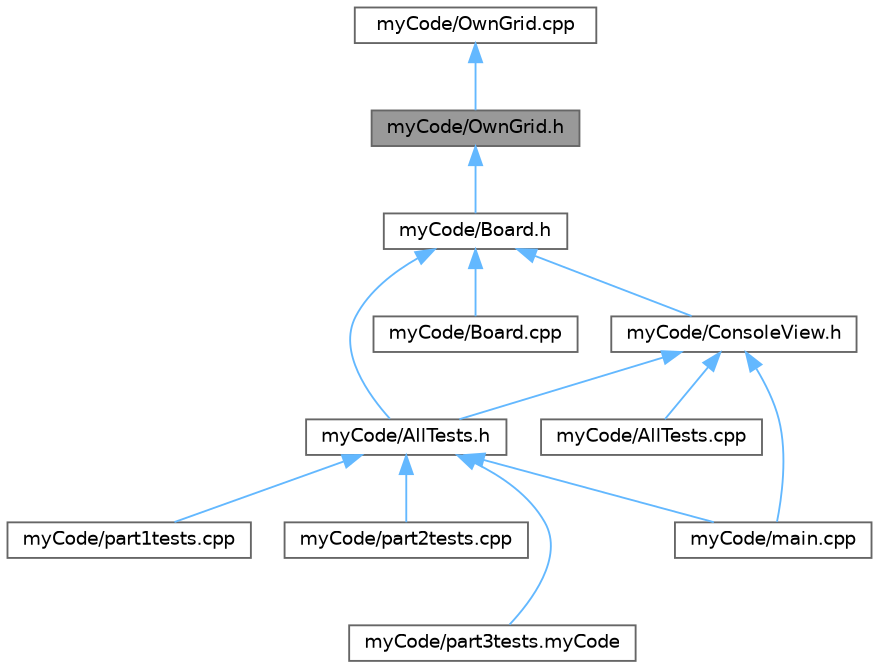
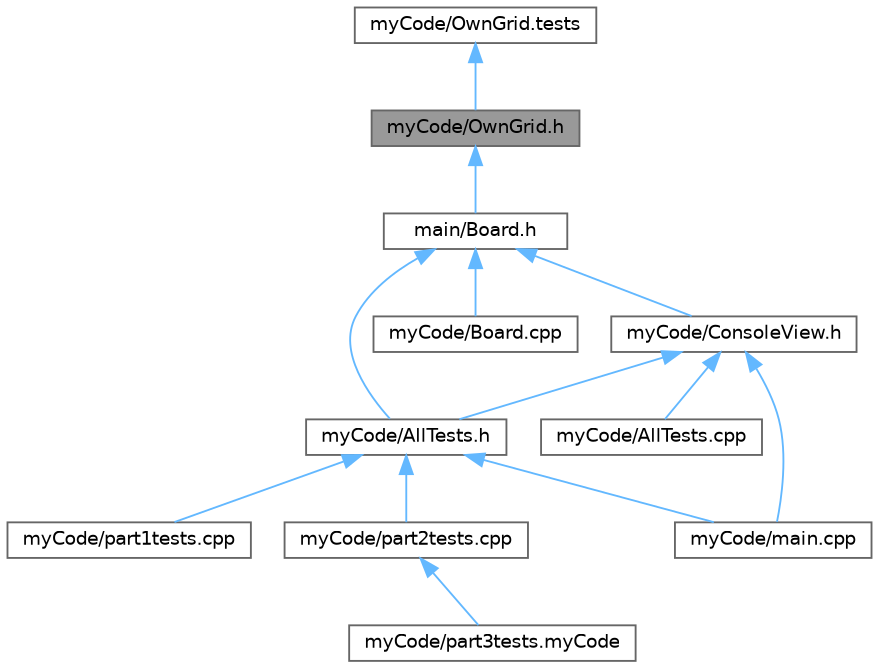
(476, 25) -> (476, 25)
(476, 231) -> (476, 231)
(549, 533) -> (456, 599)
